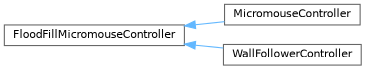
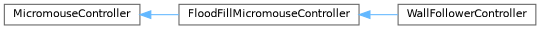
(210, 23) -> (165, 15)
